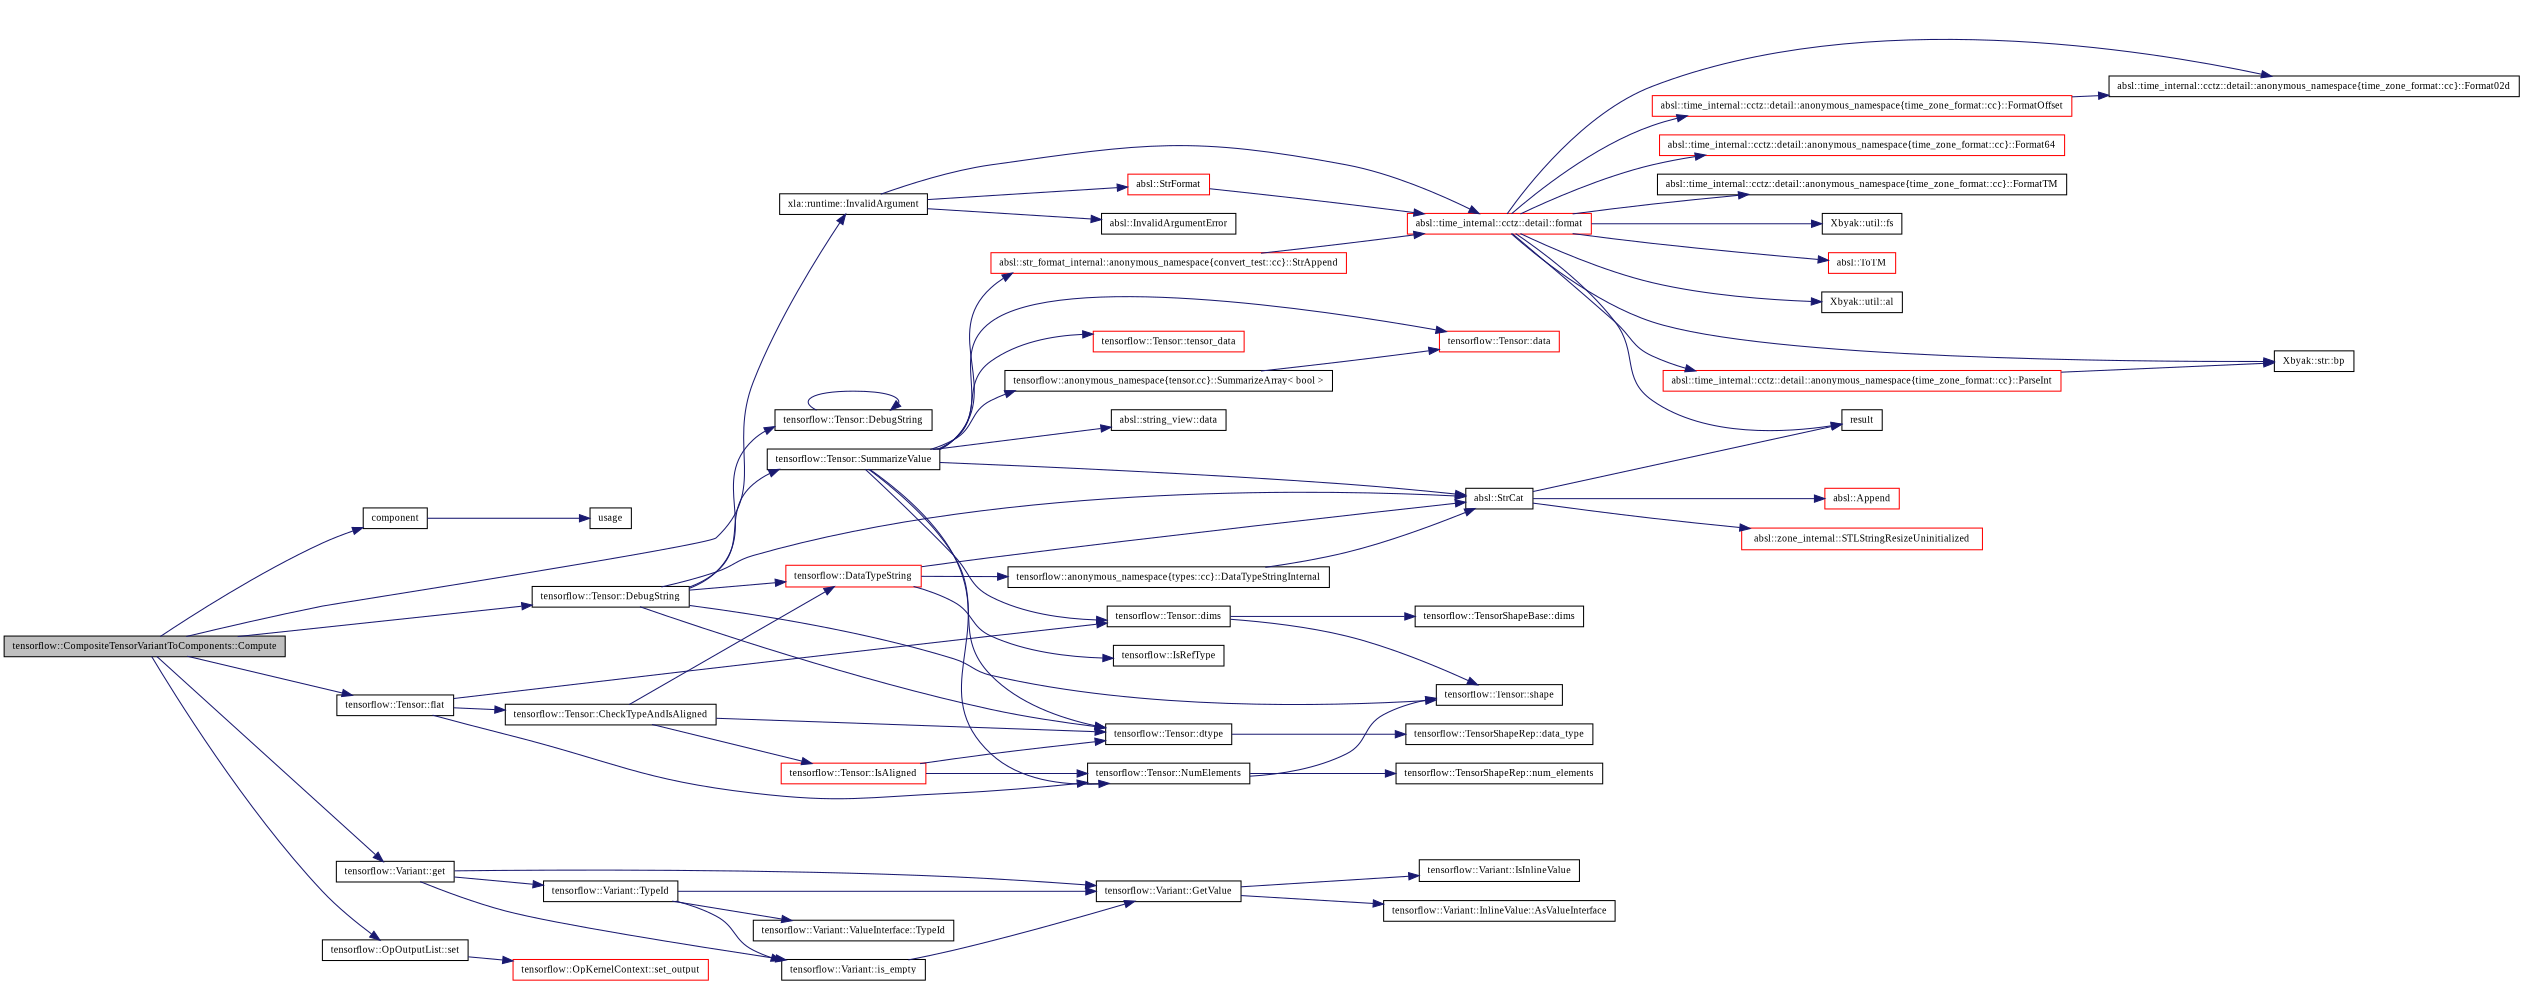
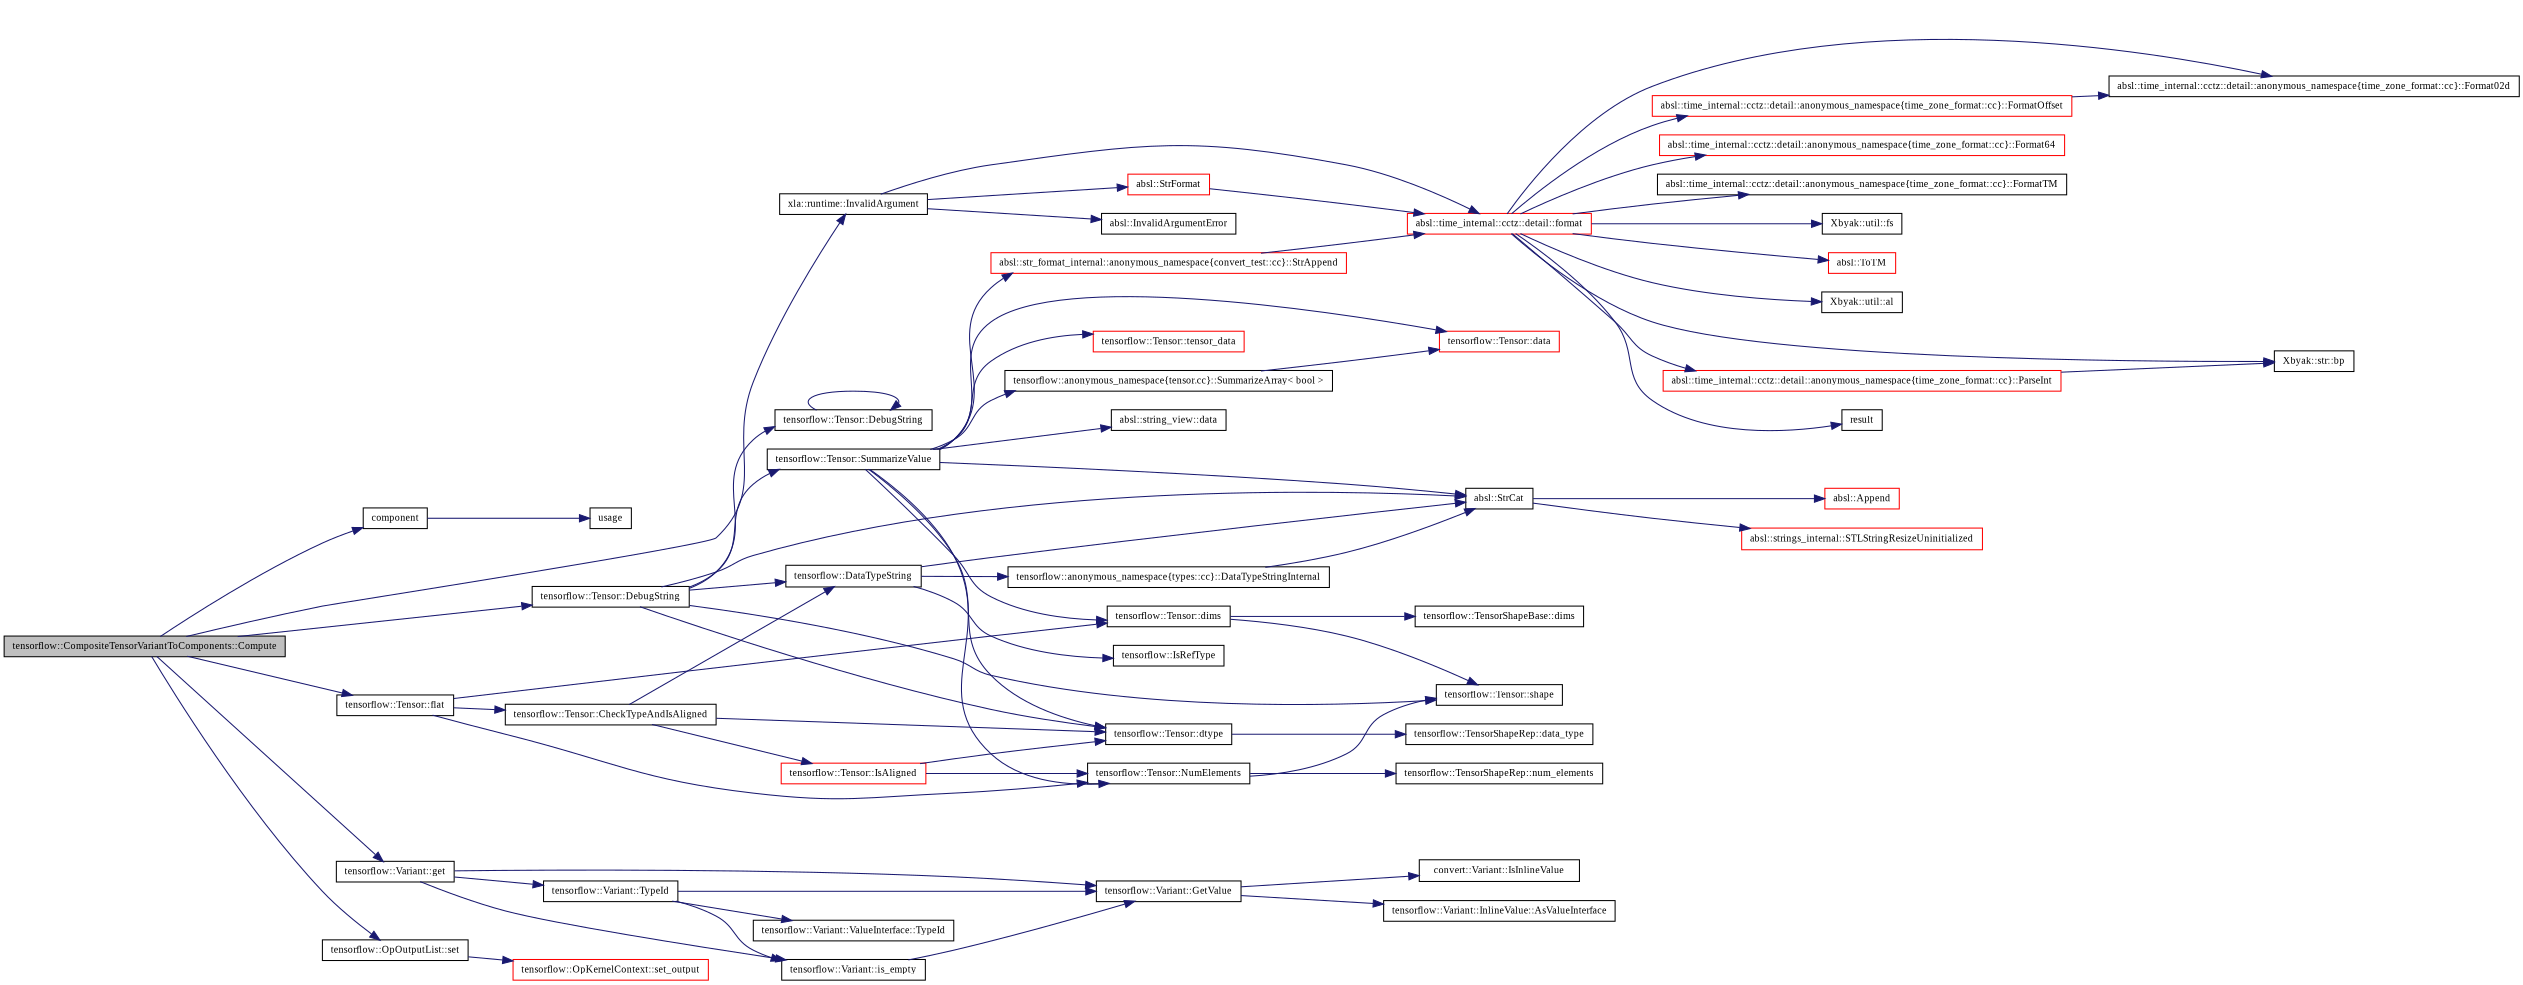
(1682, 459) -> none
(1862, 539) -> (1862, 539)
(854, 576) -> (854, 576)
(1499, 871) -> (1499, 871)
